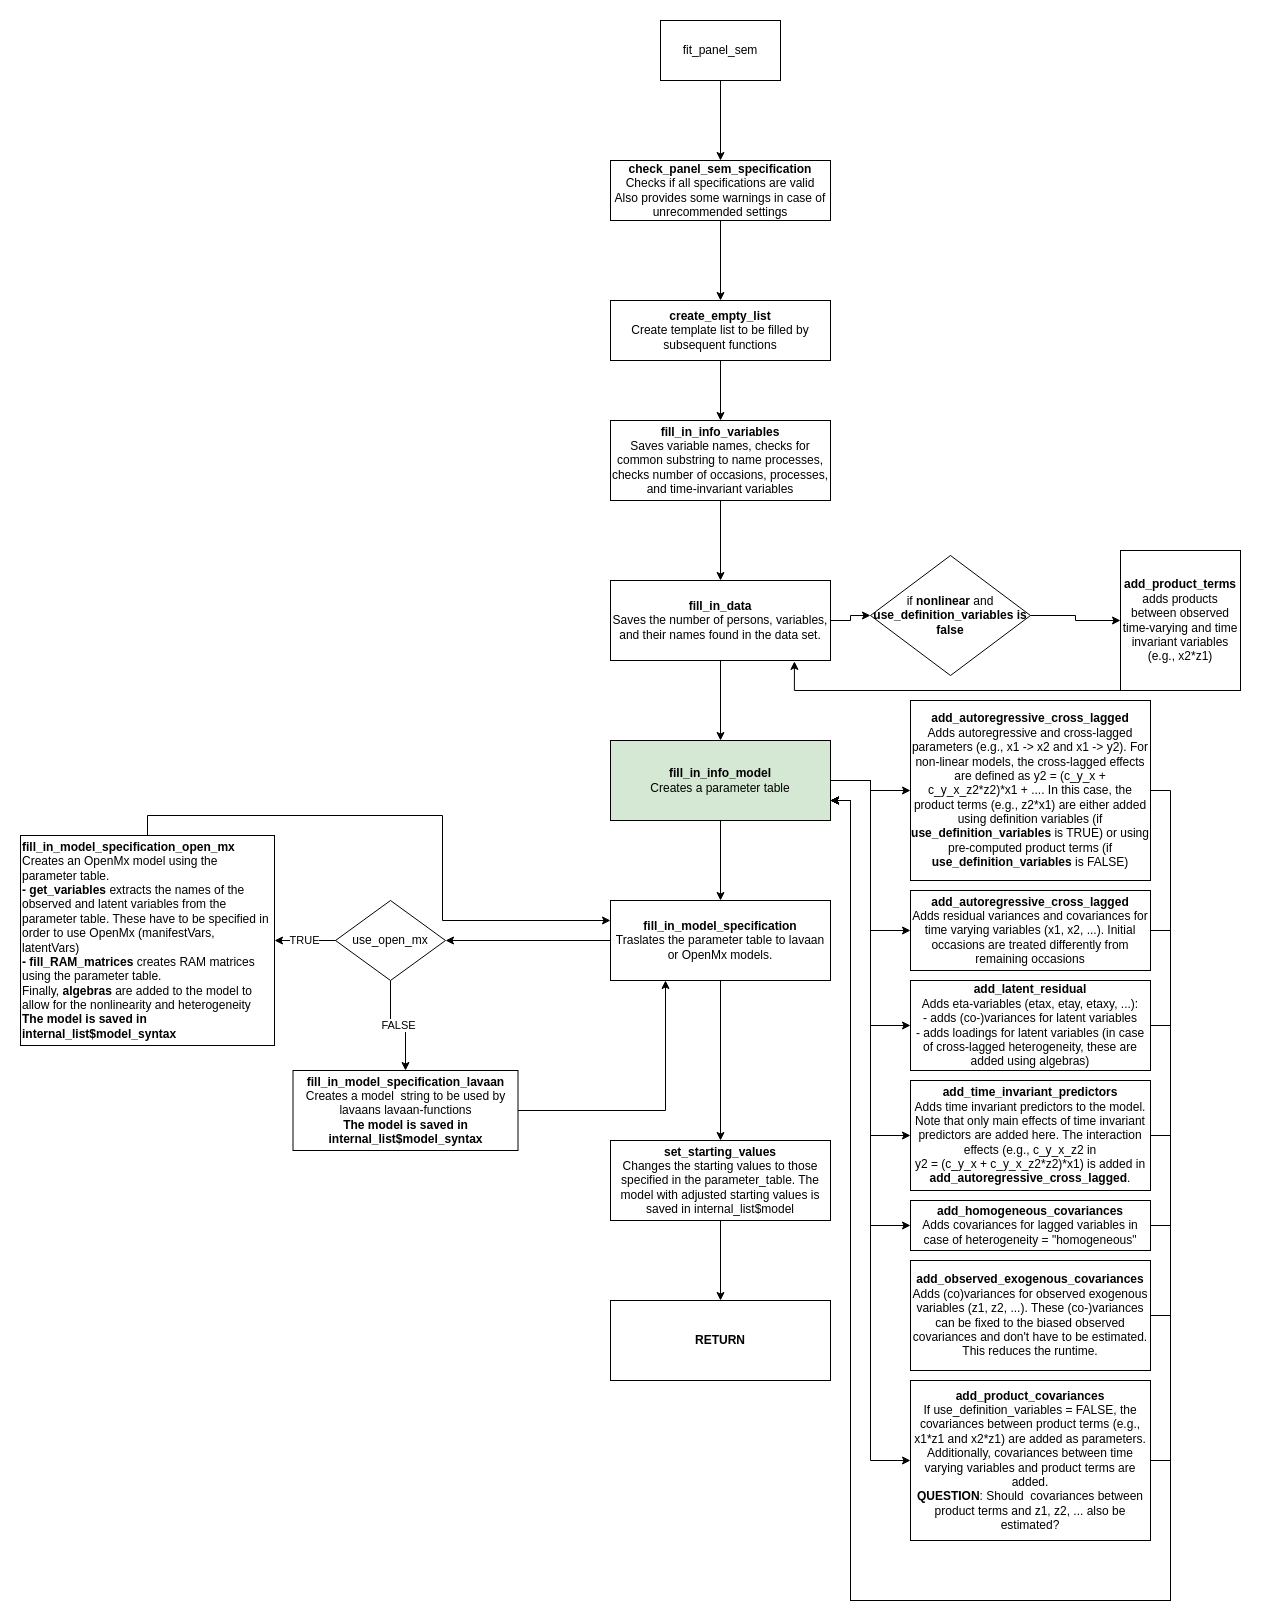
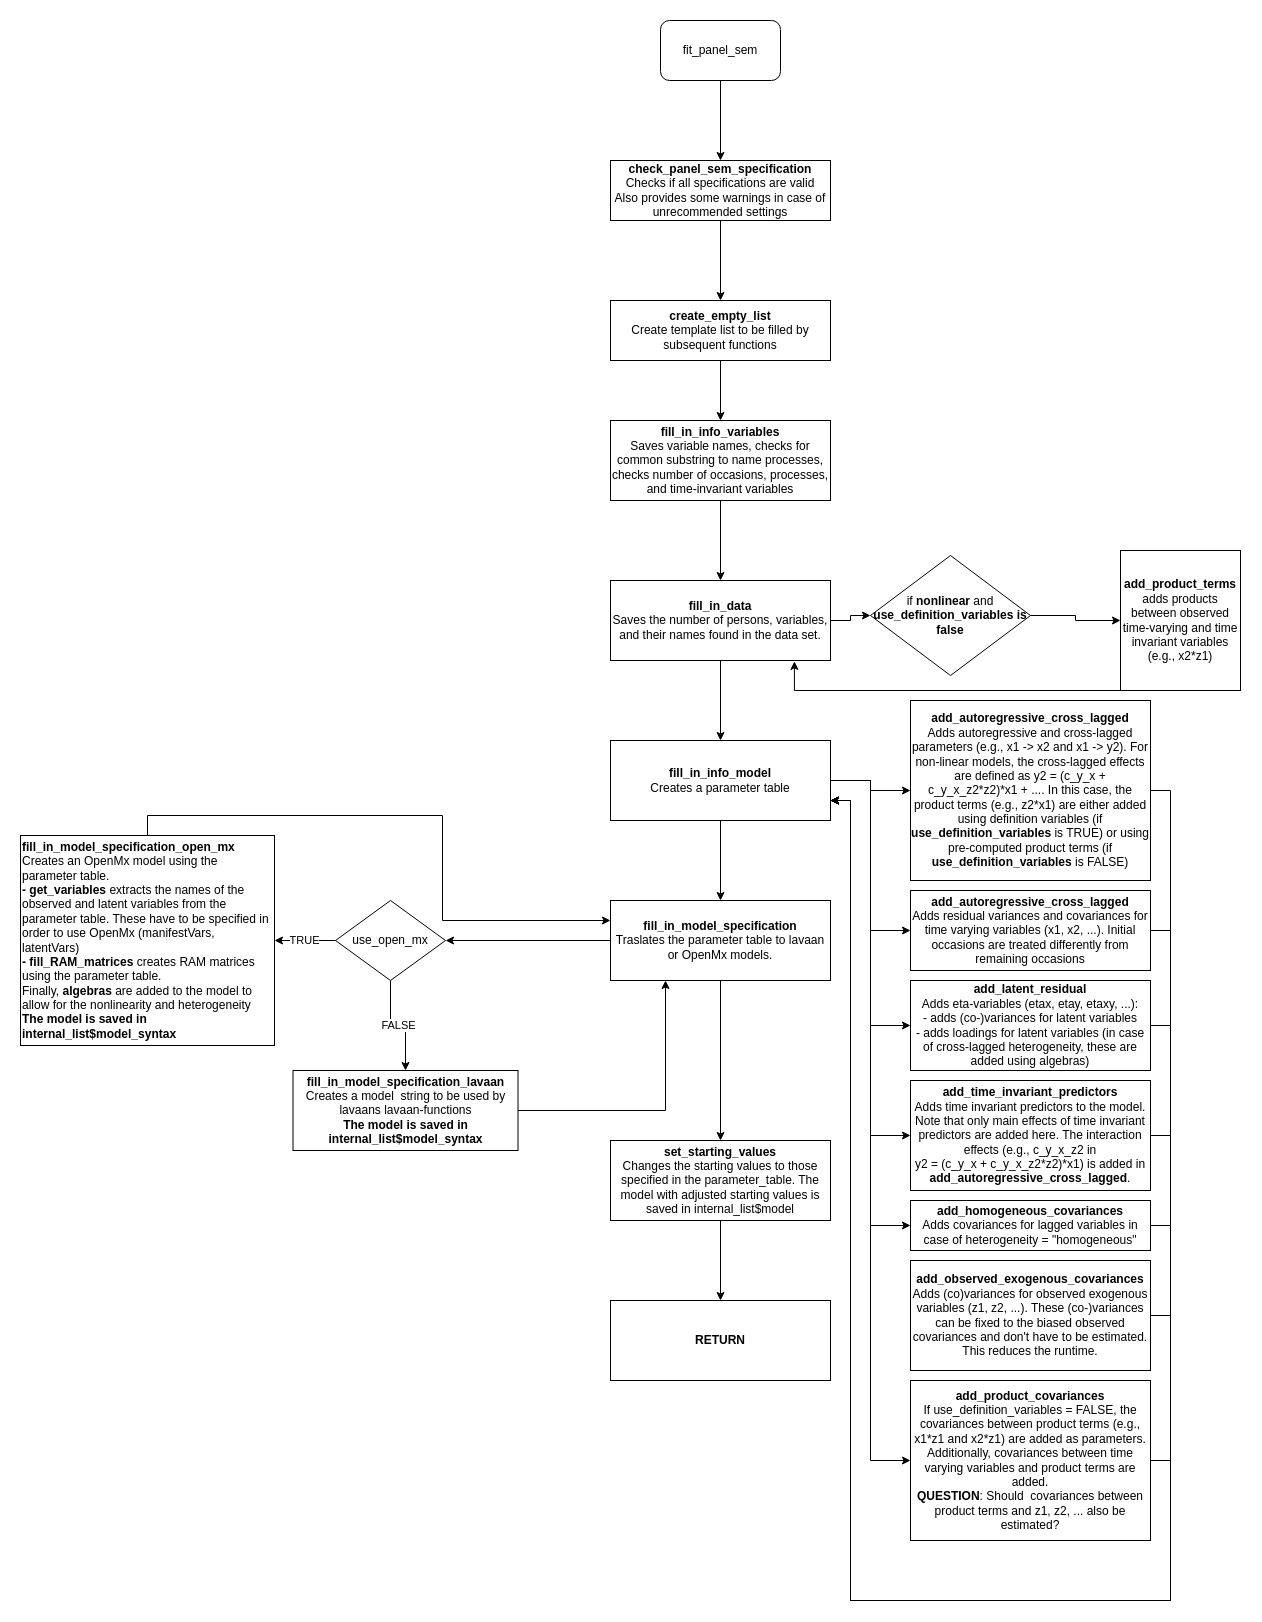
(721, 51) -> (721, 51)
(721, 781) -> (721, 781)
